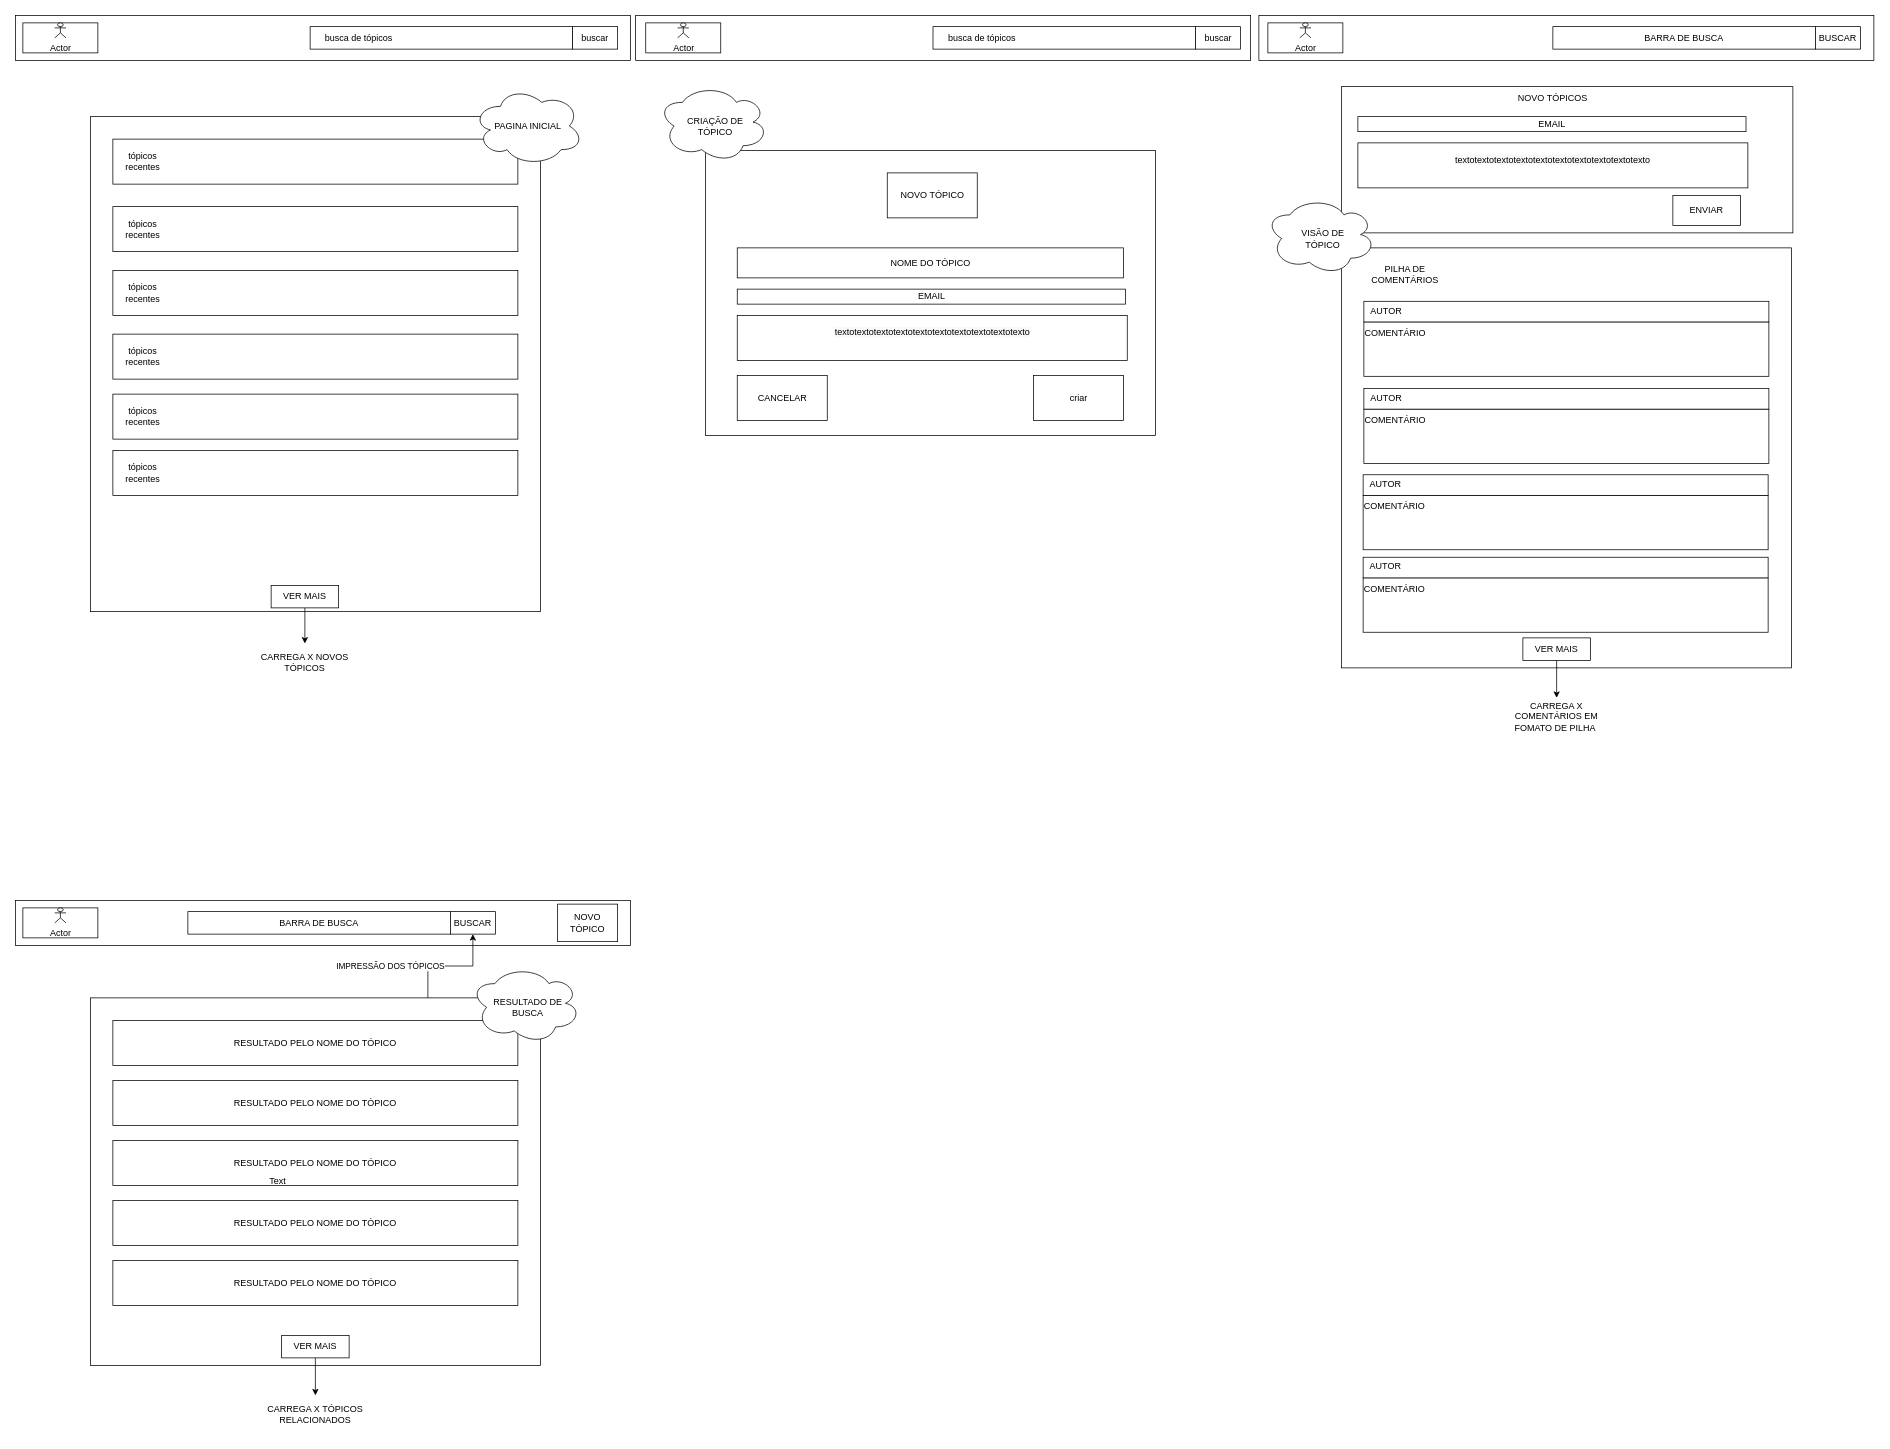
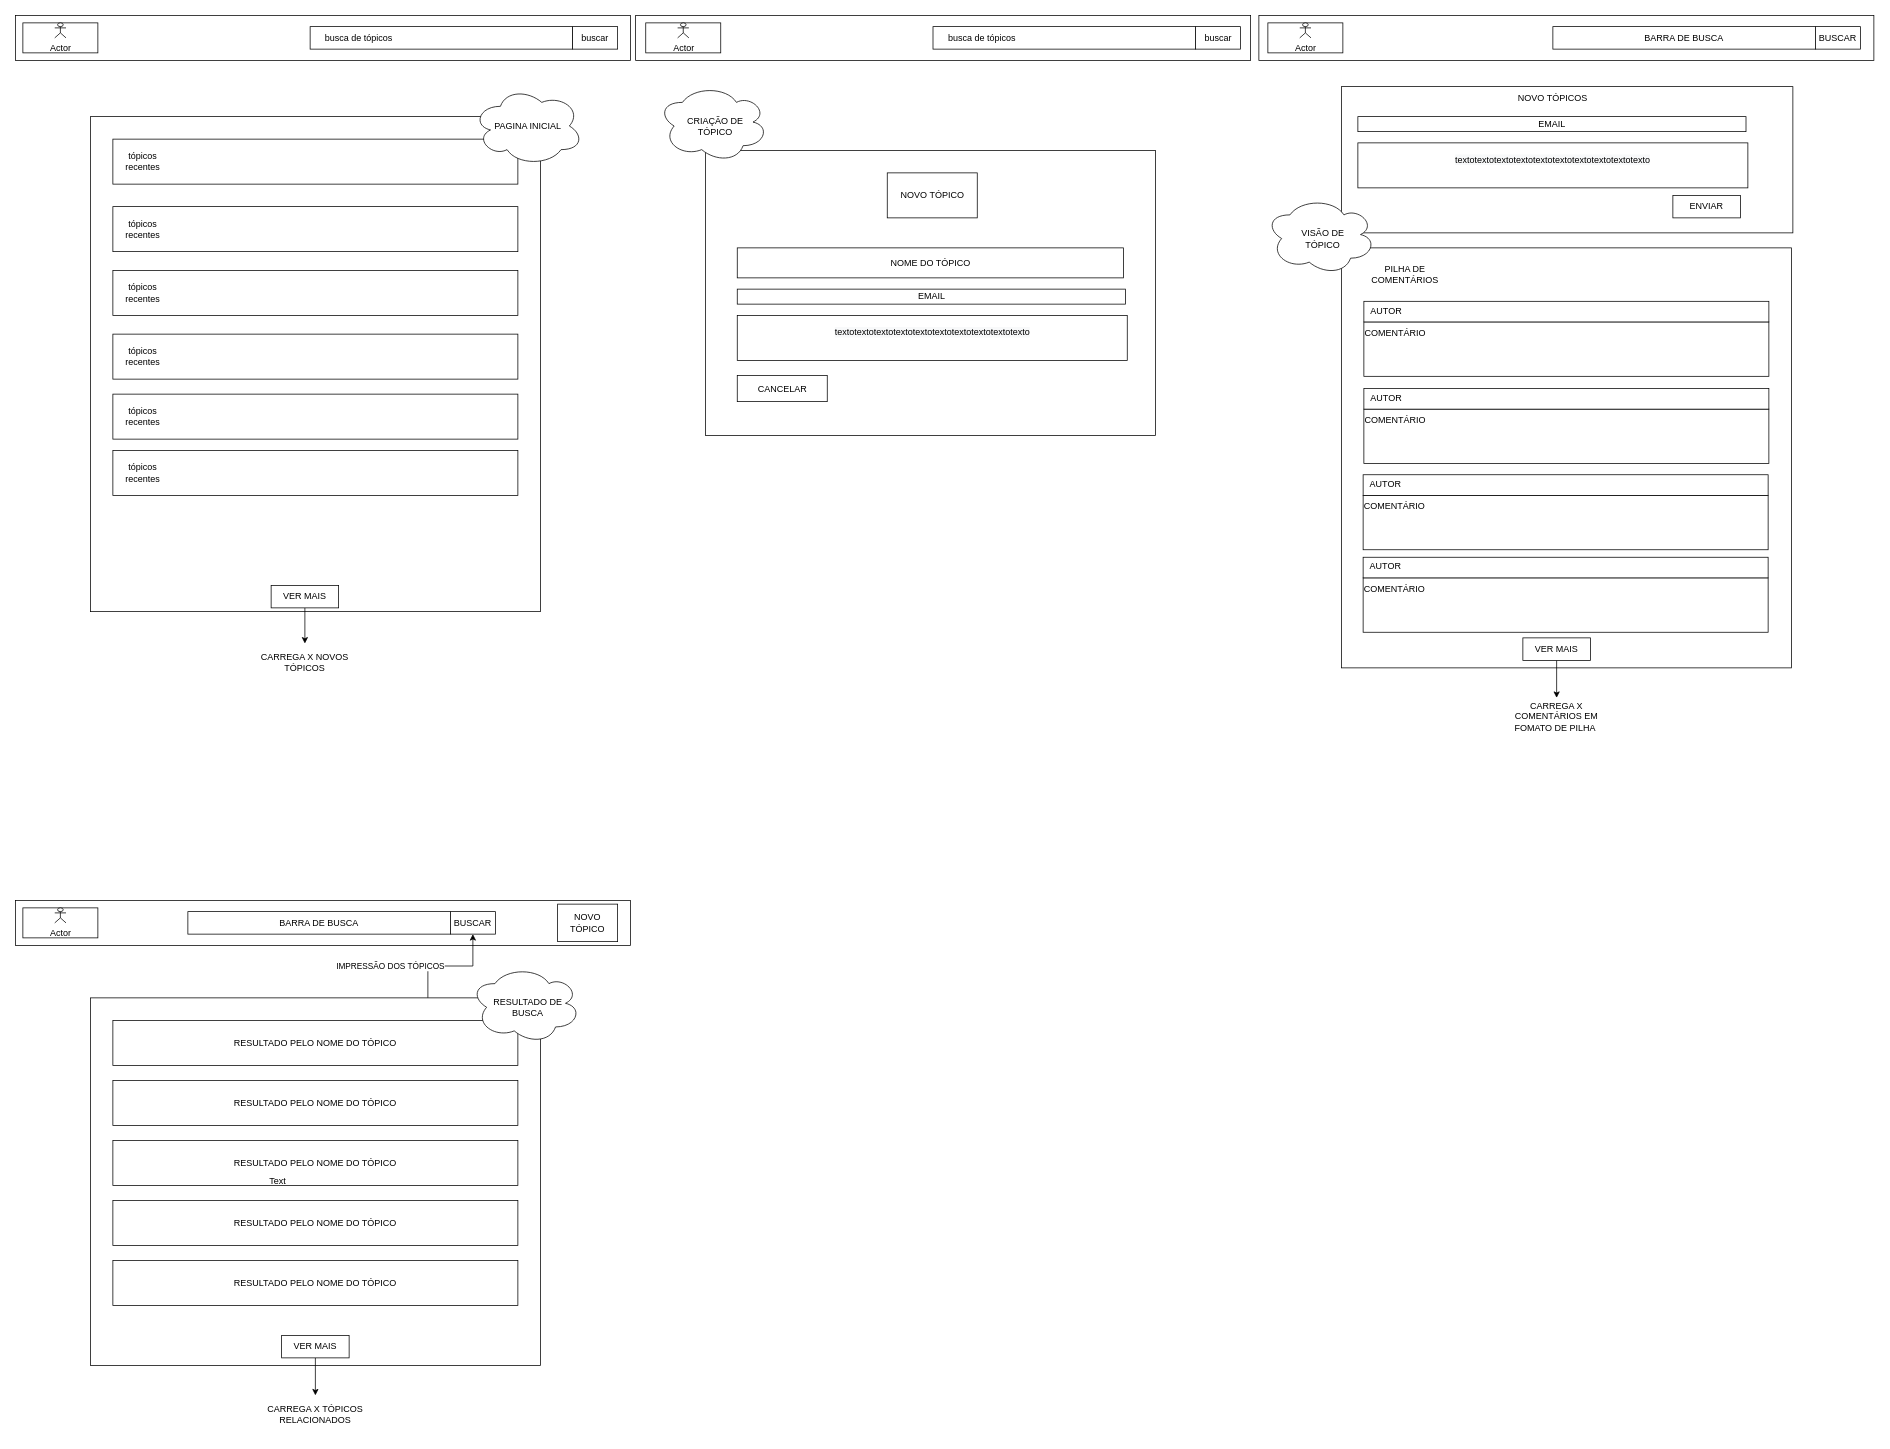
(1707, 210) -> (1707, 207)
(782, 398) -> (782, 389)
(1079, 398) -> none
